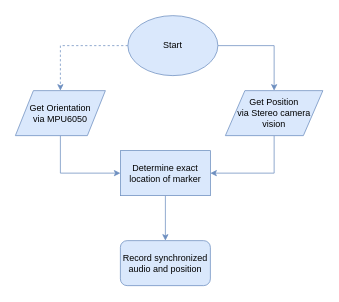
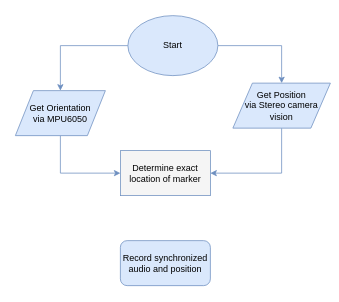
(73, 45) -> (73, 45)
(274, 113) -> (282, 105)
(165, 173) -> (165, 173)
(165, 215) -> none
